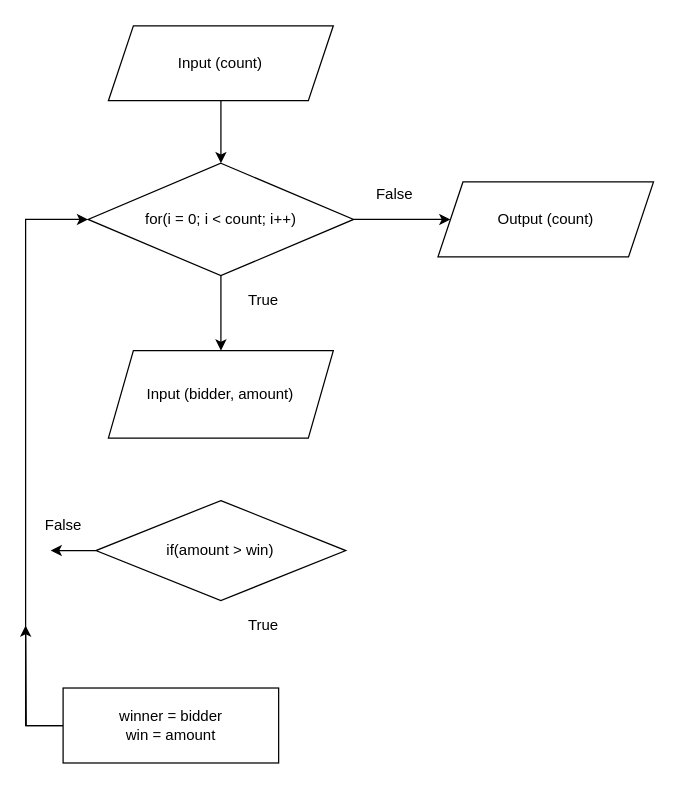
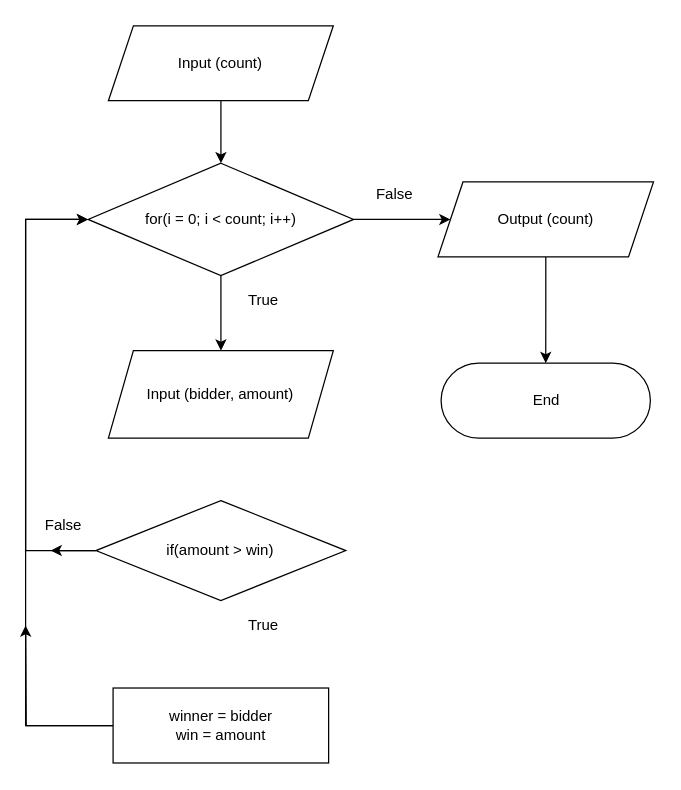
none -> (546, 306)
none -> (546, 401)
none -> (40, 551)
(171, 726) -> (221, 726)
